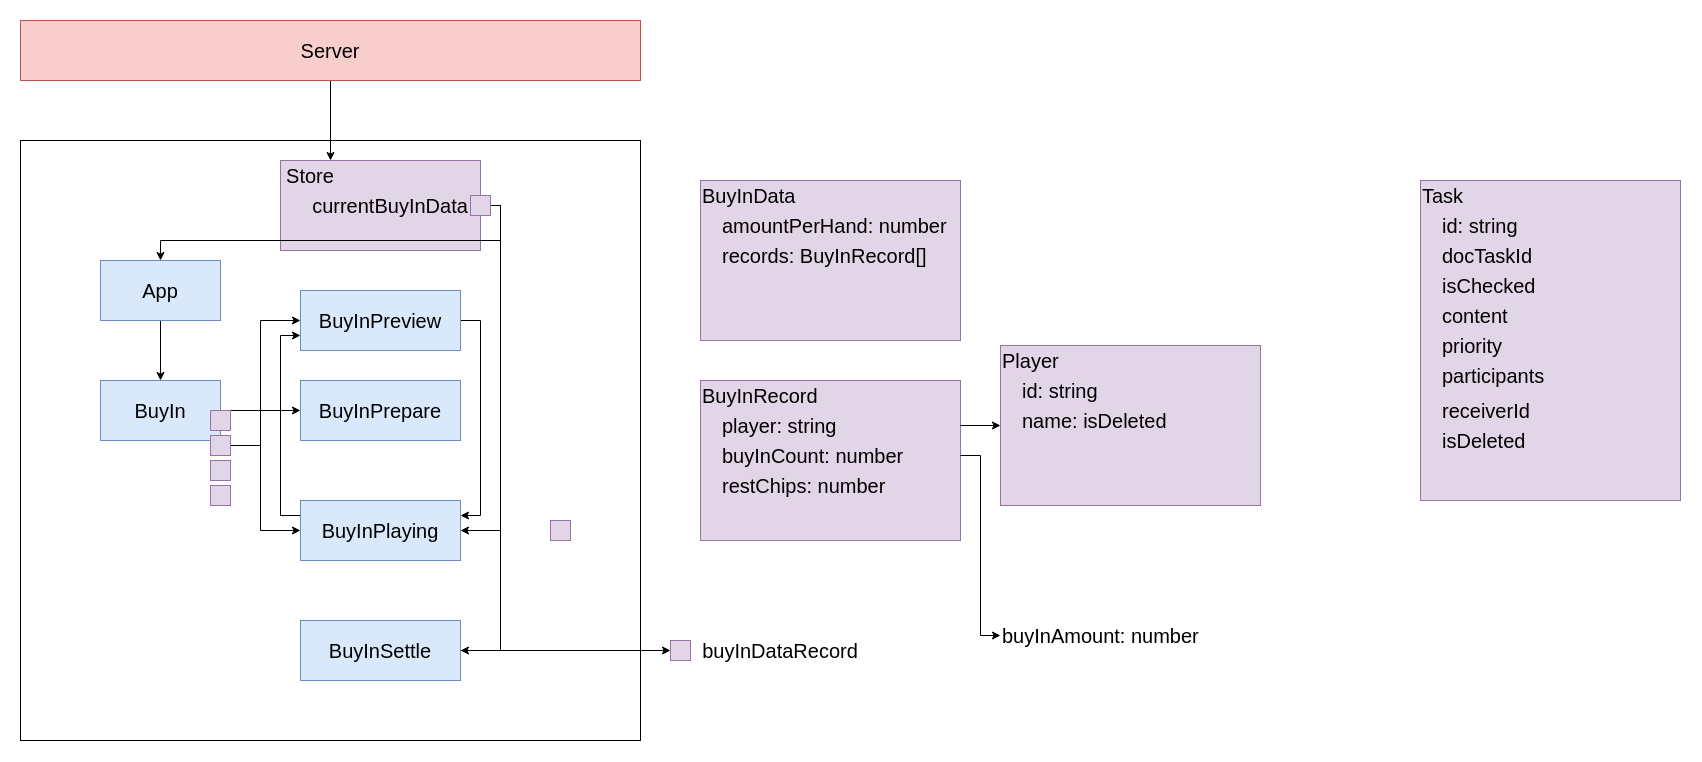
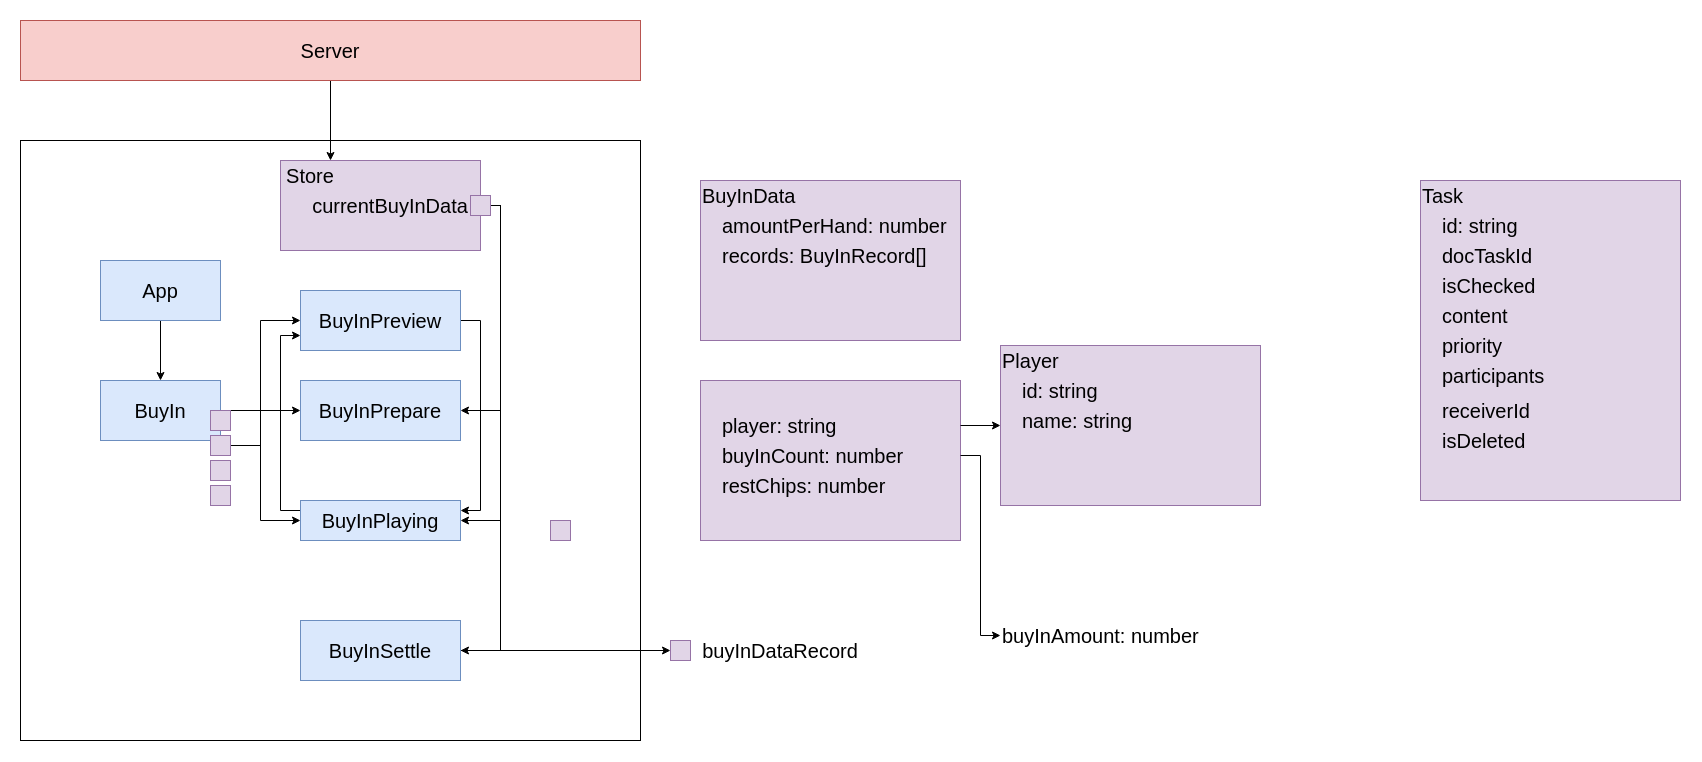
(324, 241) -> (483, 411)
(831, 396) -> none
(1096, 421) -> (1082, 421)
(381, 531) -> (381, 521)
